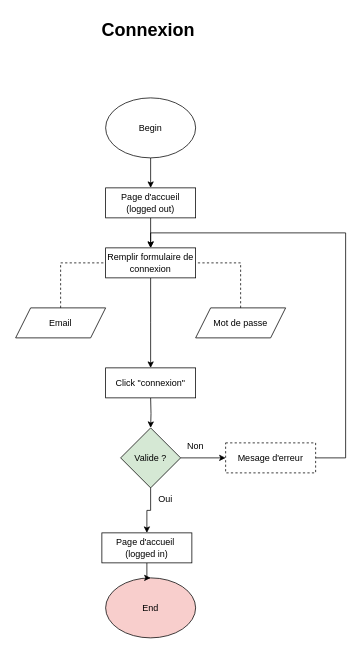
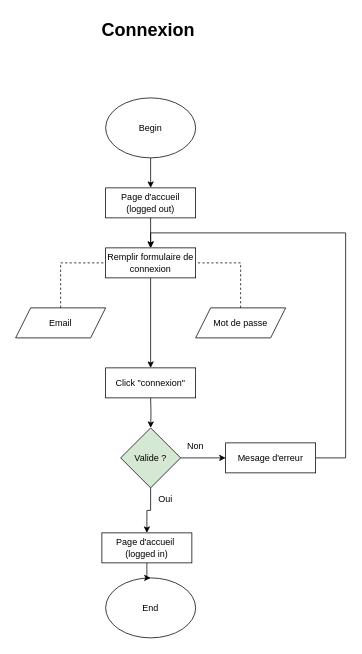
(270, 458) -> (270, 458)
(150, 608) -> (150, 608)
